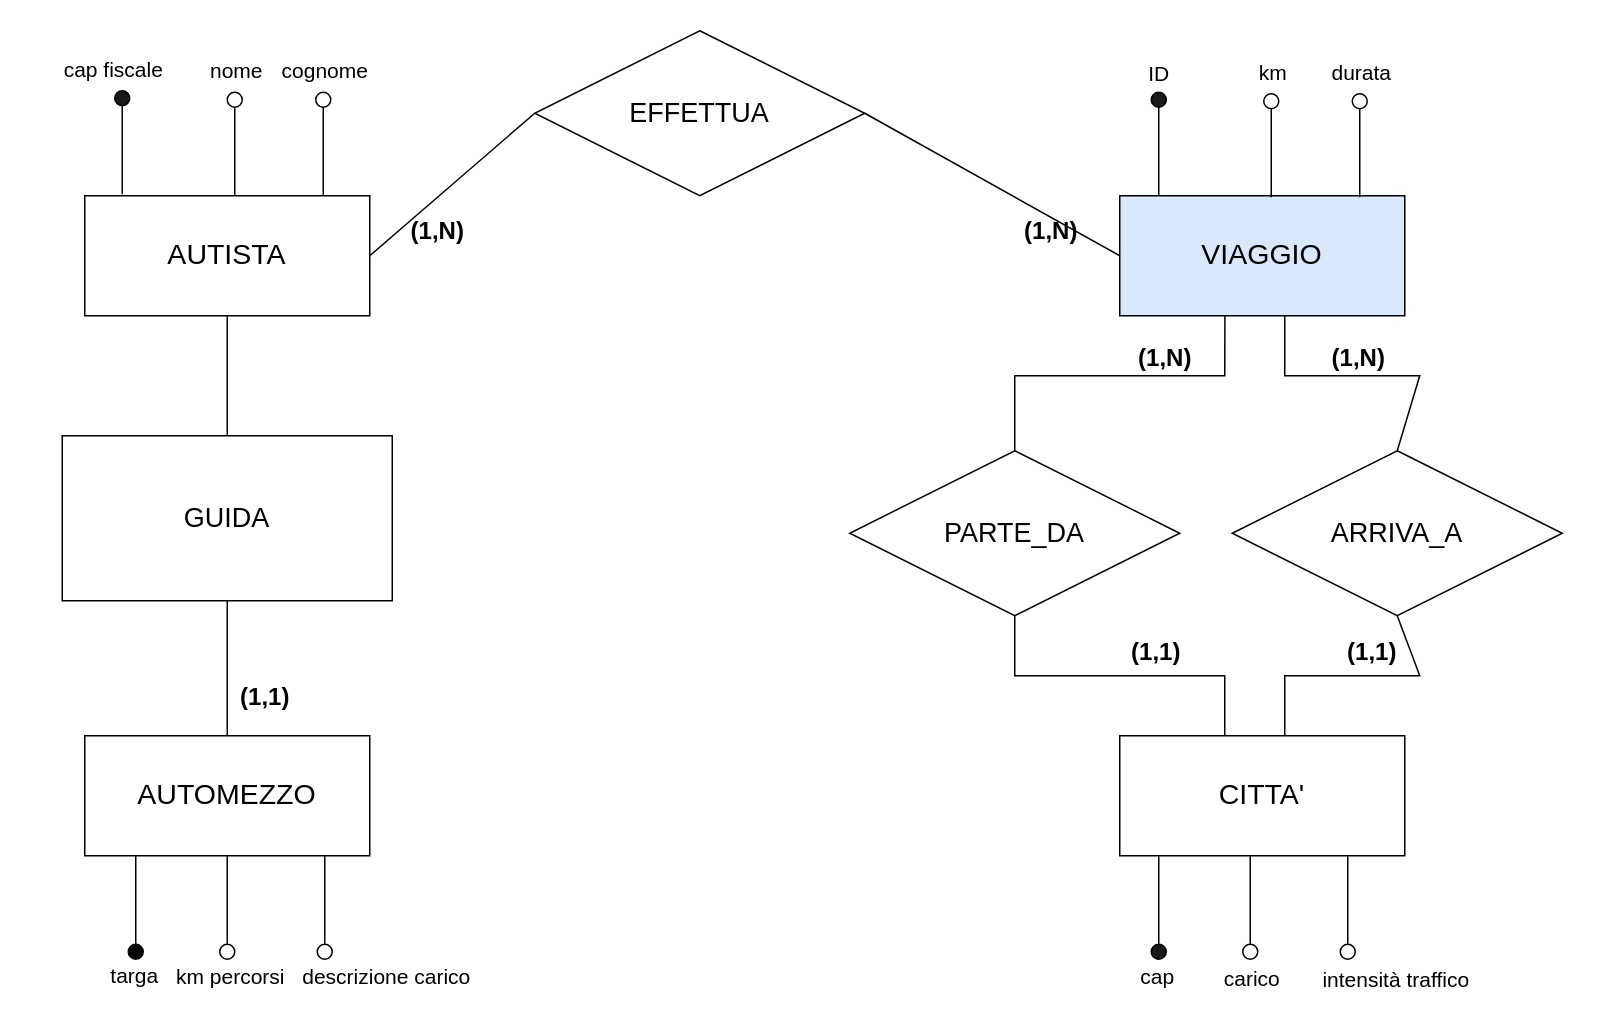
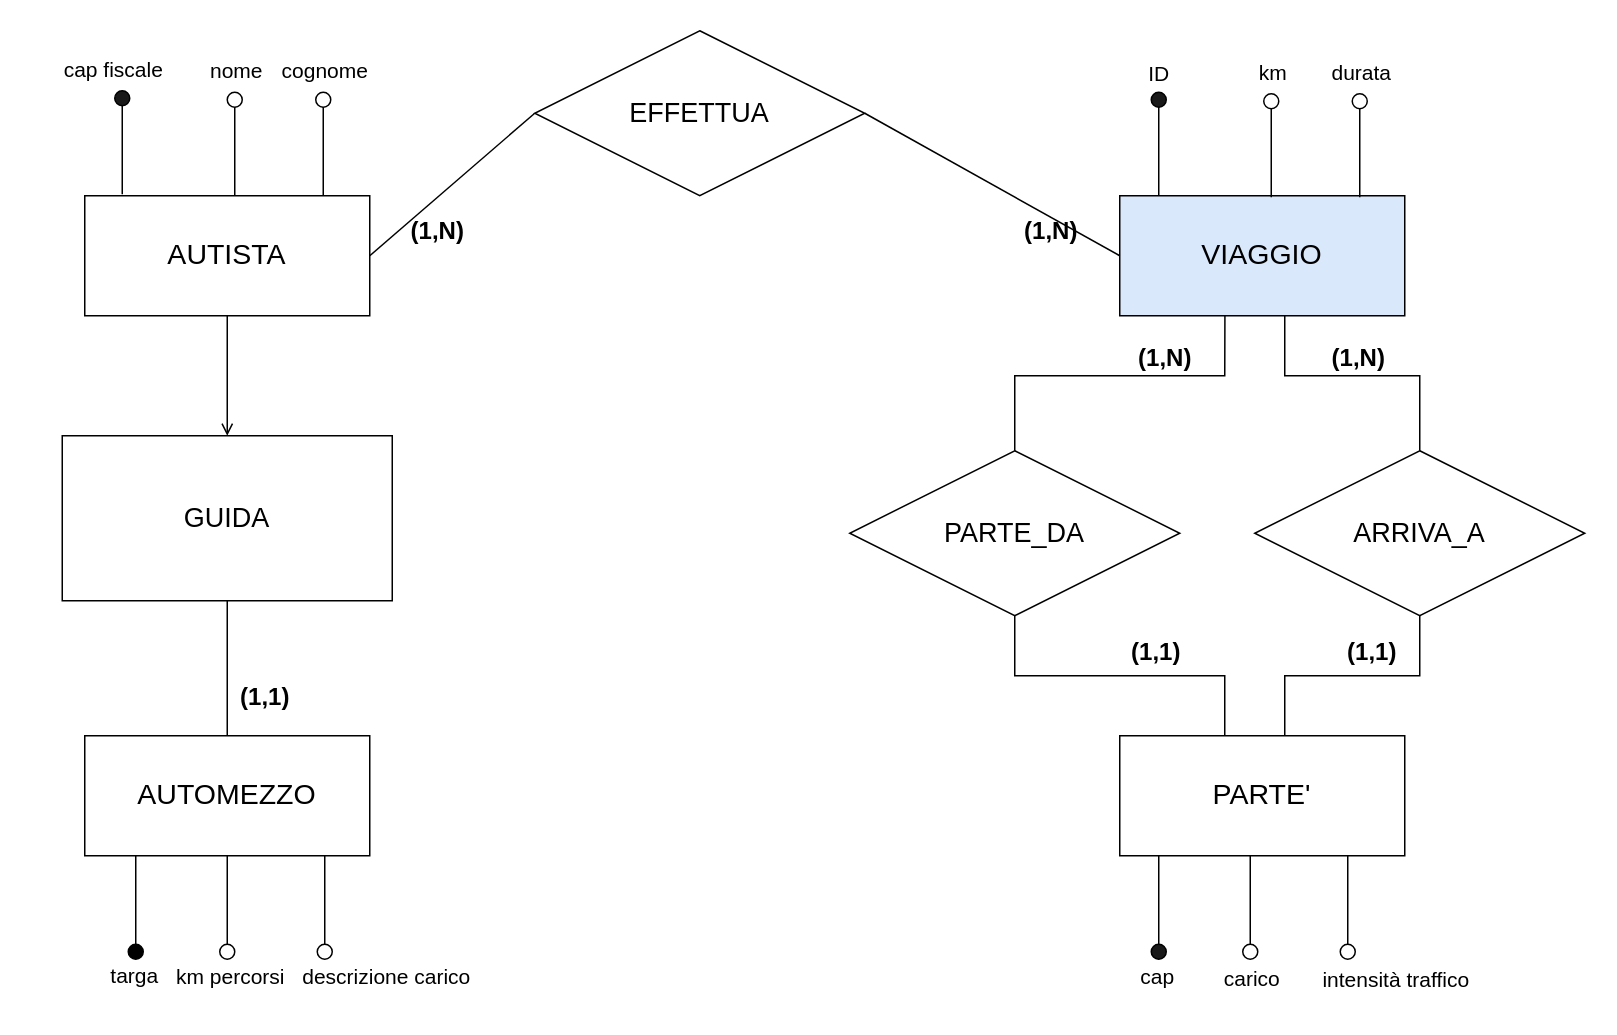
(227, 430) -> (227, 429)
(1397, 533) -> (1420, 533)
(1262, 796) -> (1262, 796)
